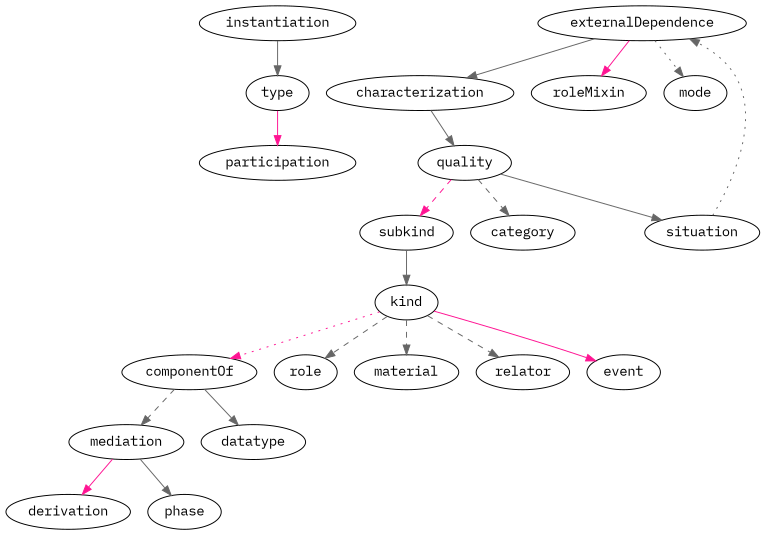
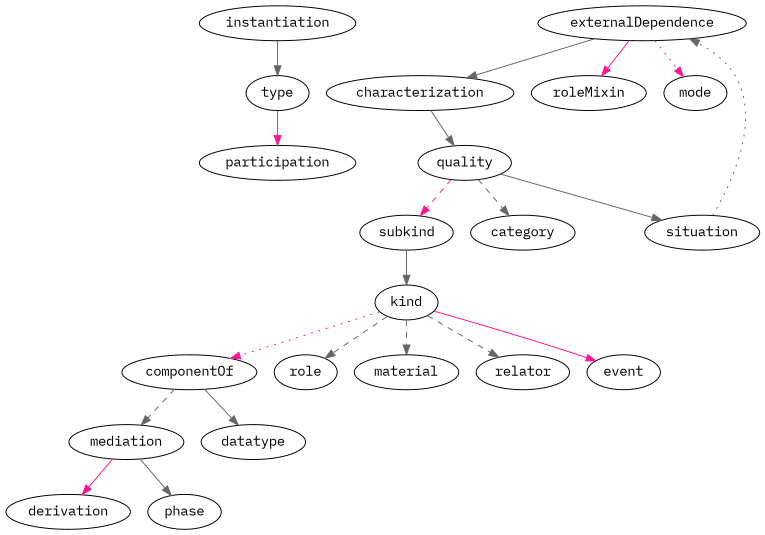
(666, 55) -> (666, 55)
